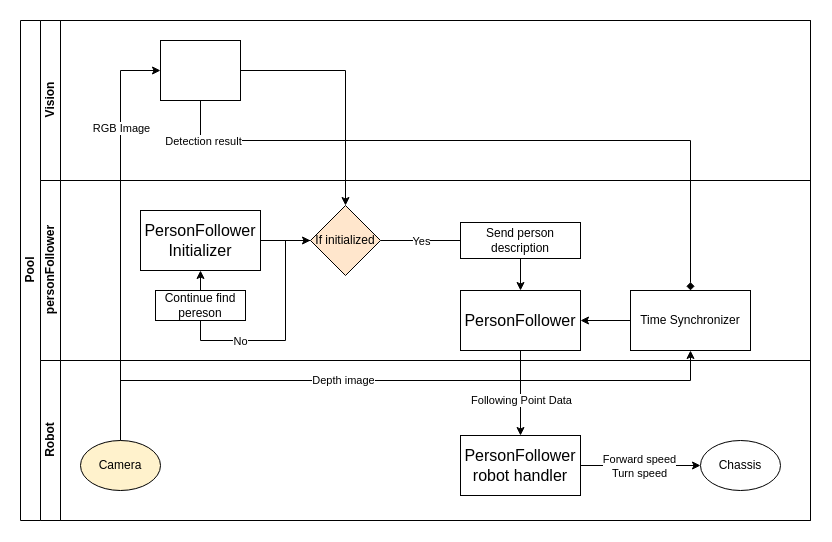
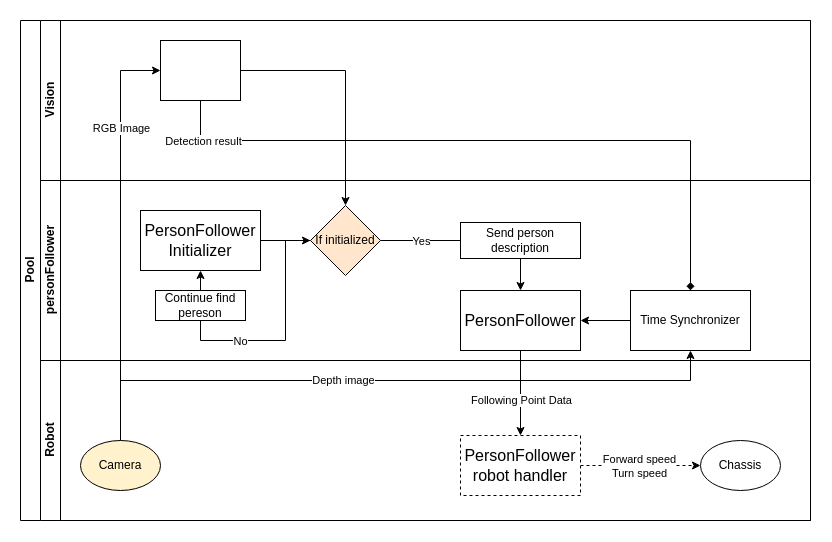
(521, 466) -> (521, 466)
(592, 466) -> (592, 466)
